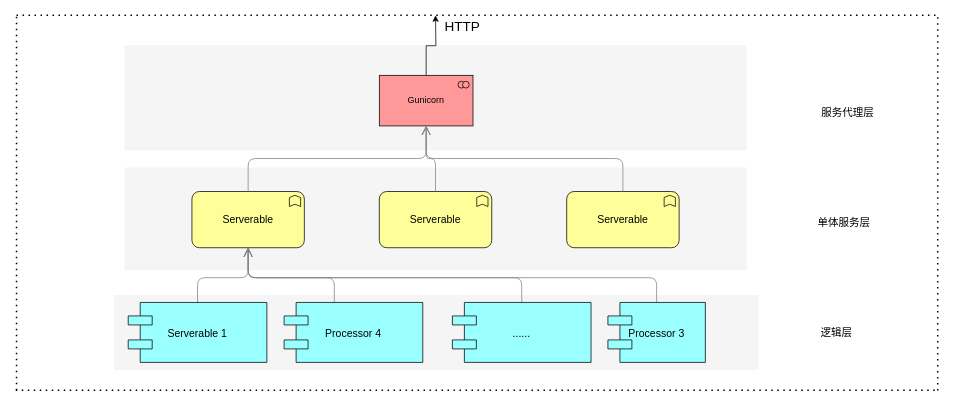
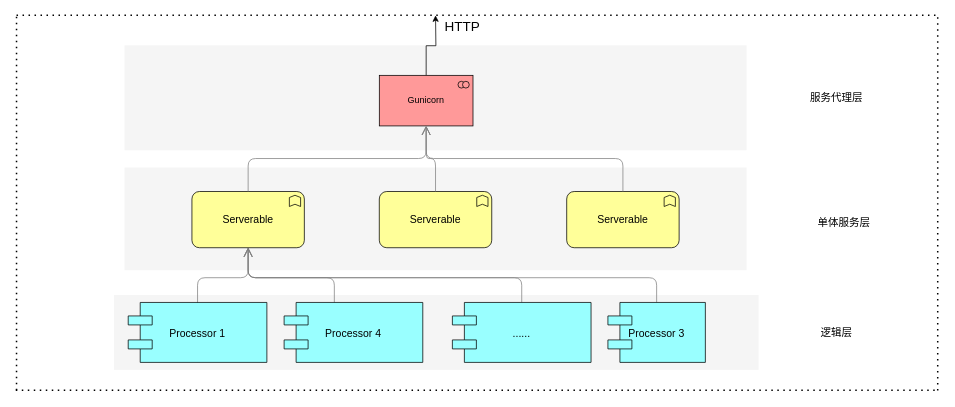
(848, 113) -> (837, 98)
(197, 333) -> (197, 333)
